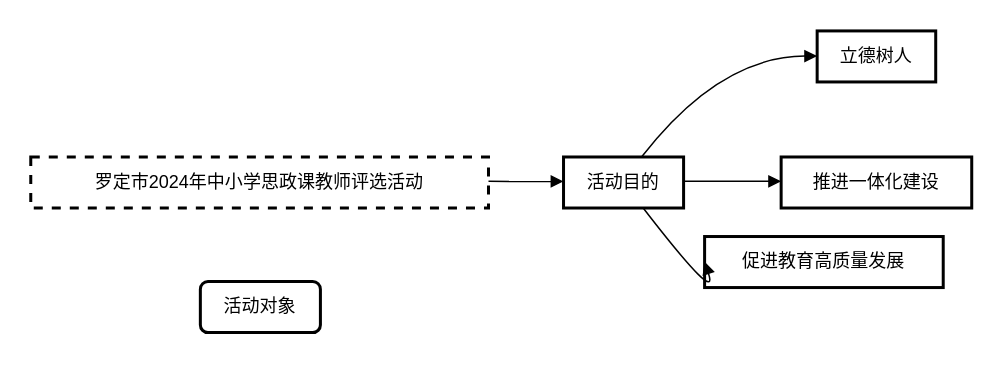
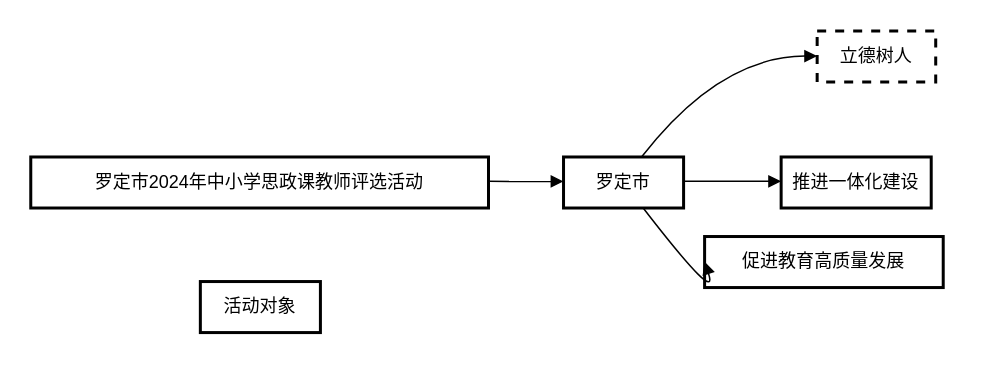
(876, 56) -> (876, 56)
(260, 182) -> (260, 182)
(623, 182) -> (623, 182)
(876, 182) -> (856, 182)
(260, 307) -> (260, 307)
